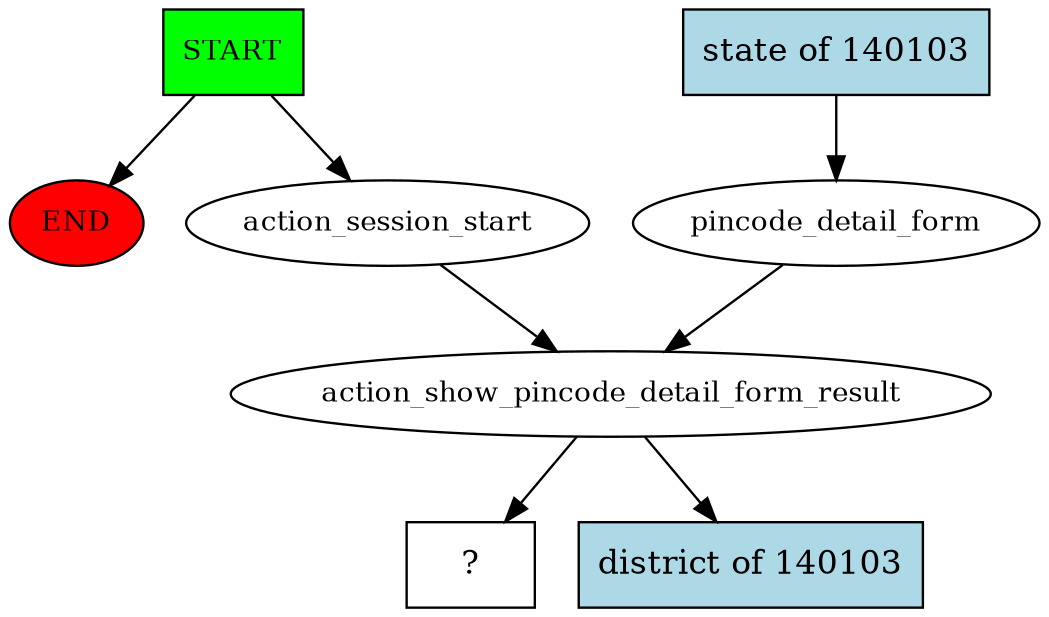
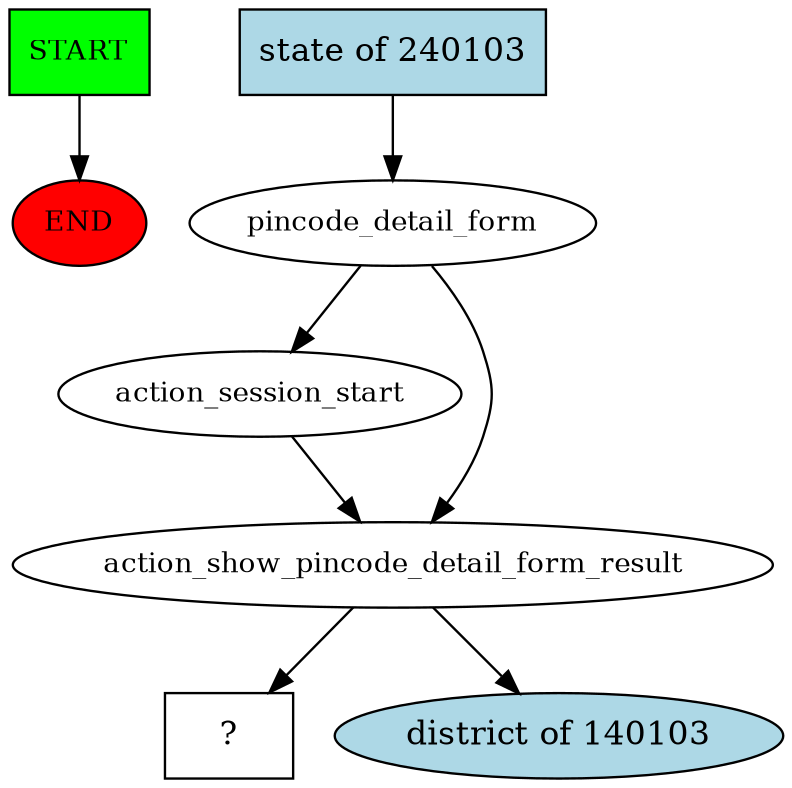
(836, 52) -> (393, 52)
(302, 129) -> (334, 299)
(751, 565) -> (559, 736)
